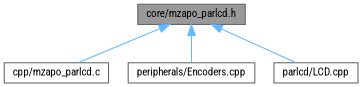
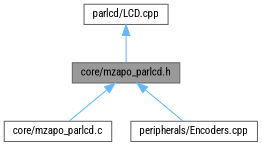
(259, 46) -> (126, 49)
(56, 73) -> (58, 131)
